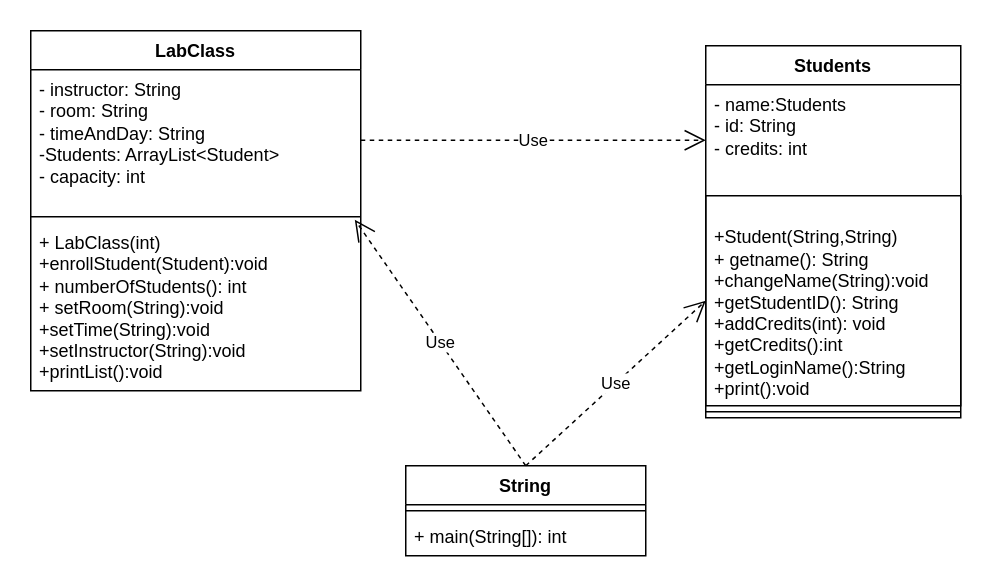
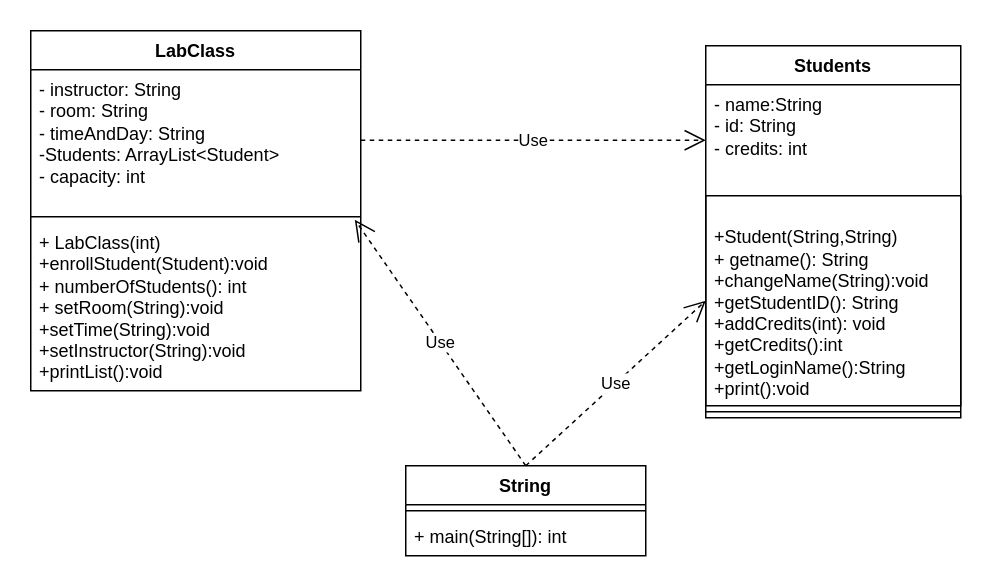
(786, 128) -> (774, 128)
